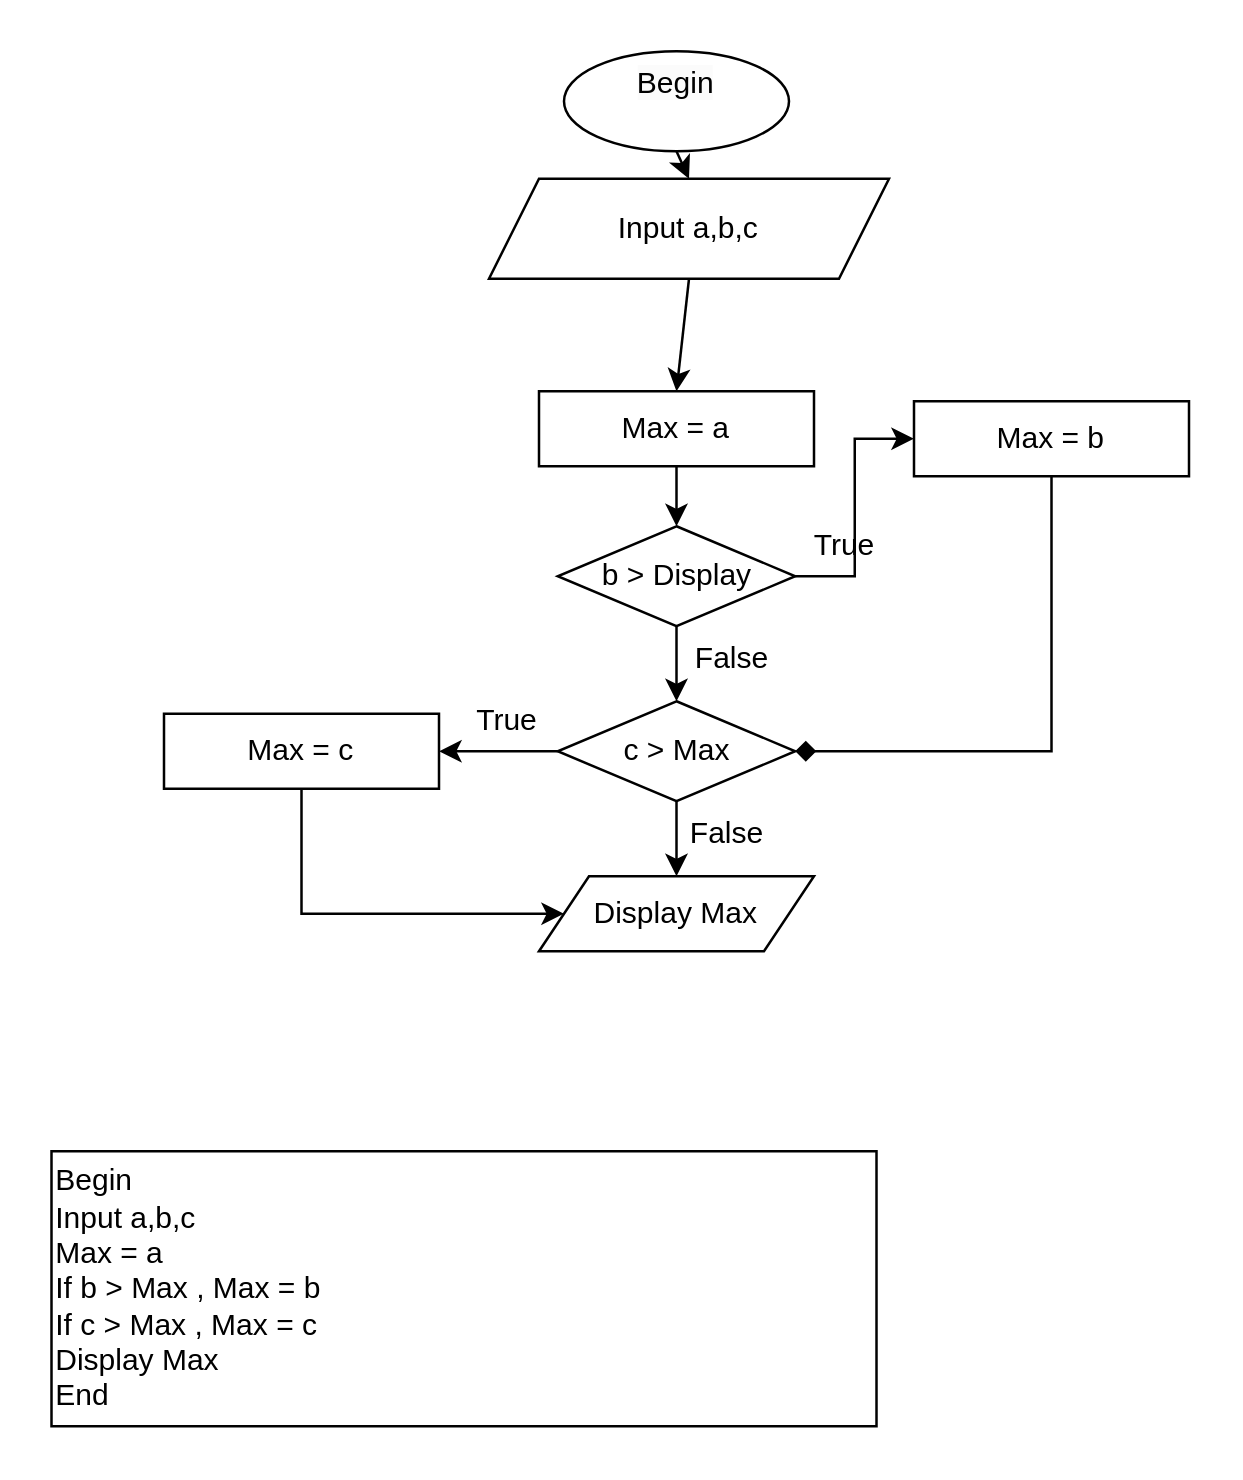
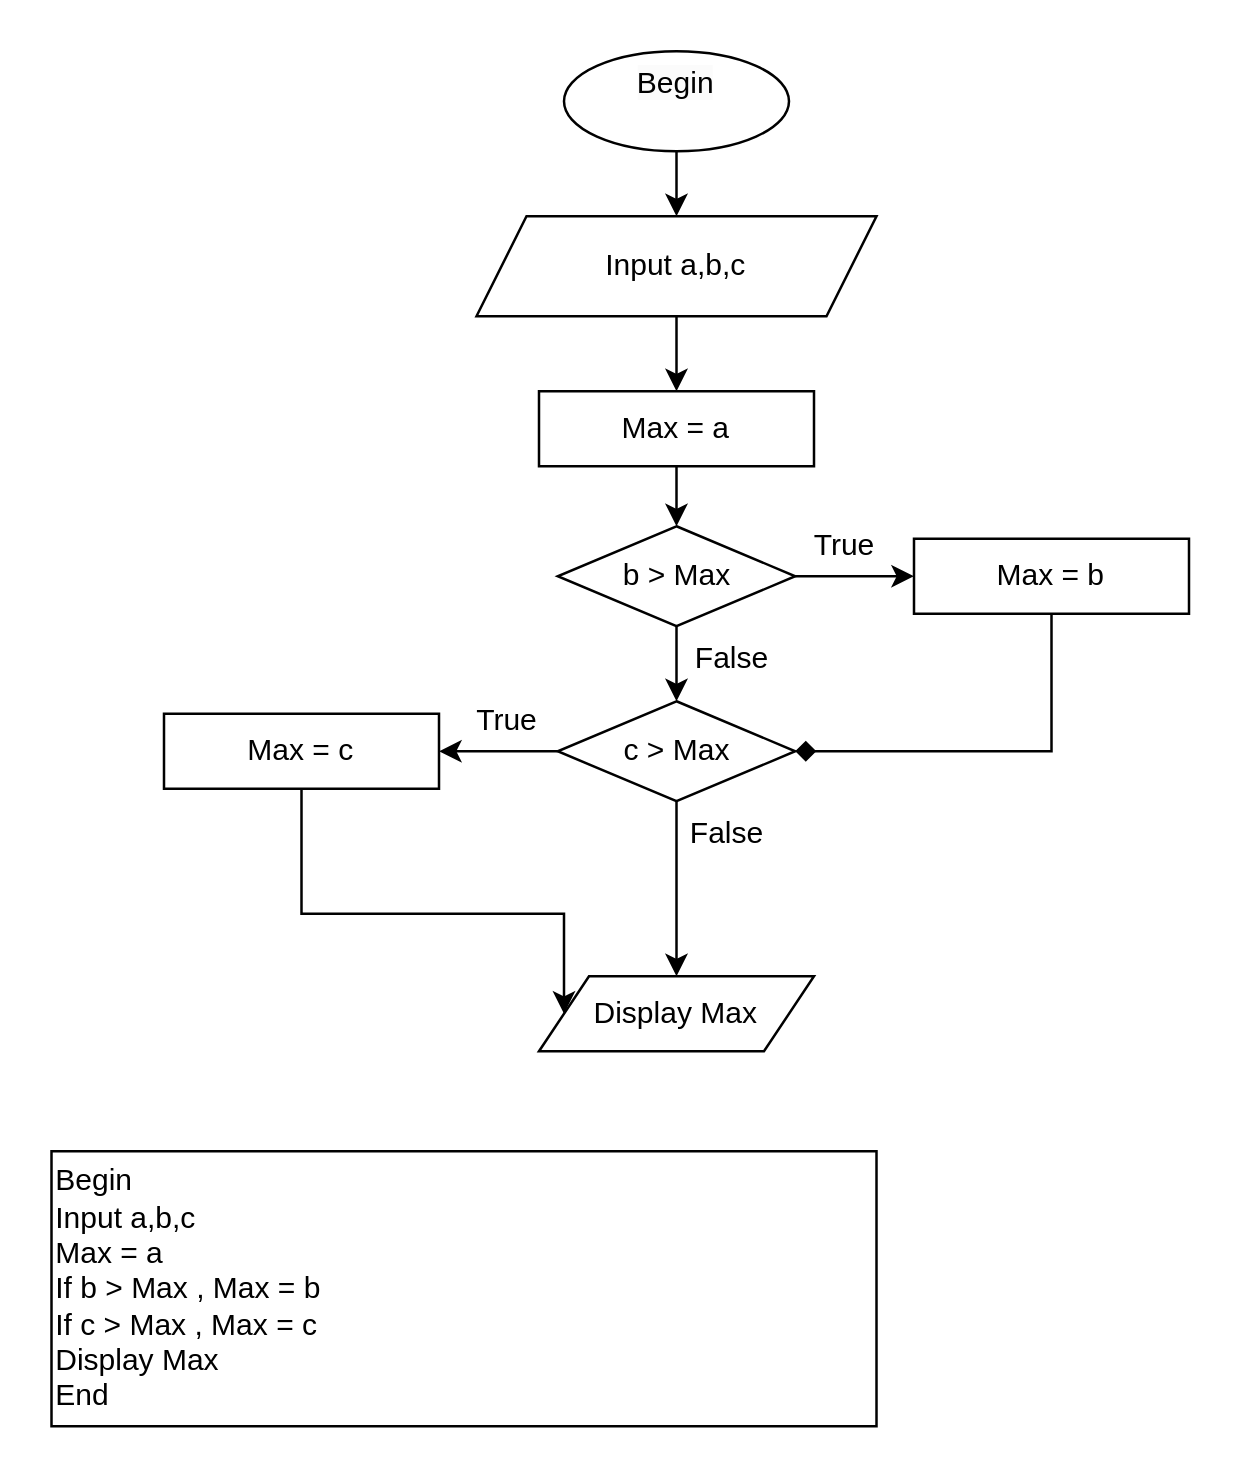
(689, 229) -> (676, 266)
(1051, 439) -> (1051, 576)
(678, 576) -> (678, 576)
(676, 914) -> (676, 1014)
